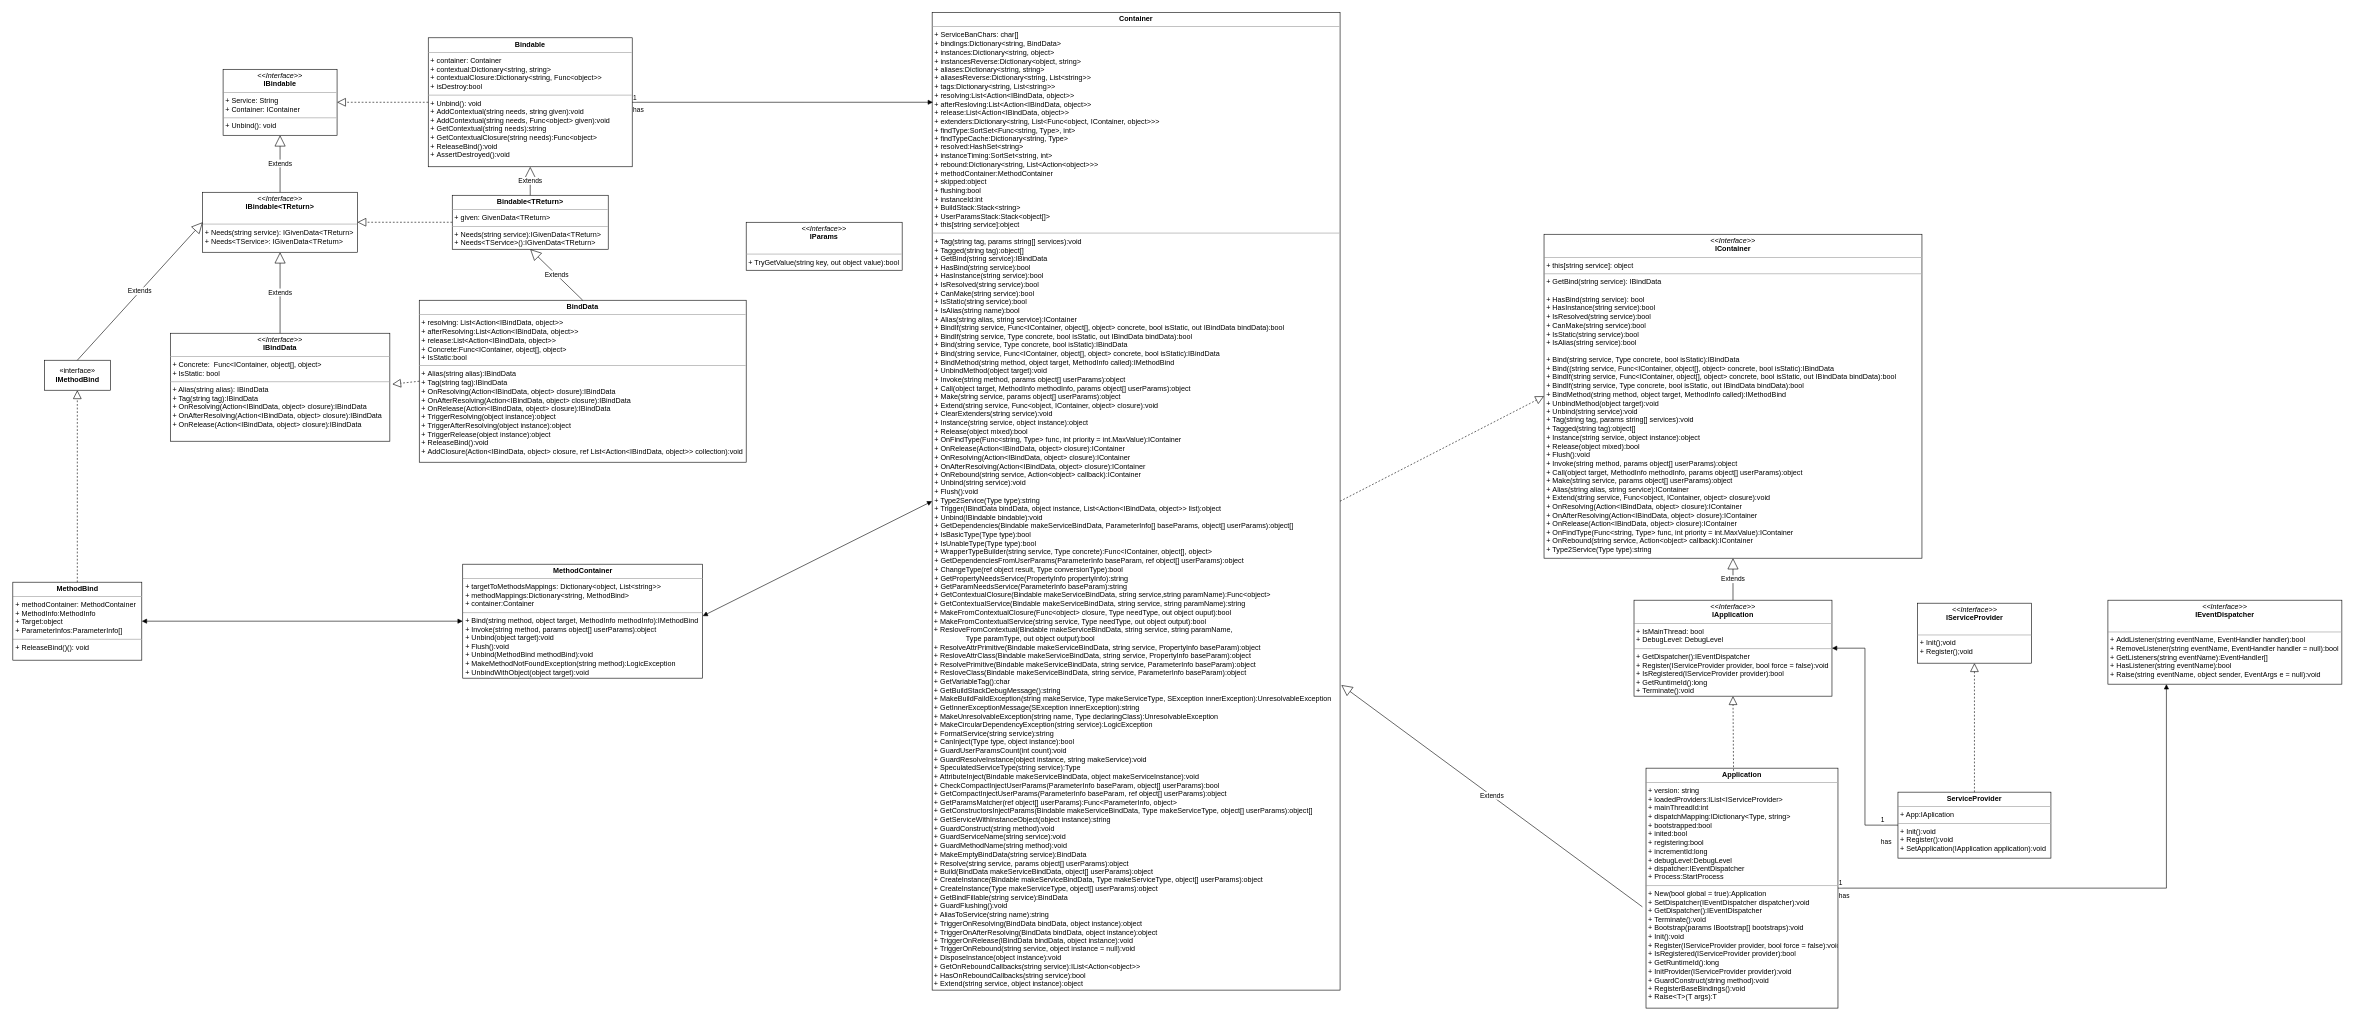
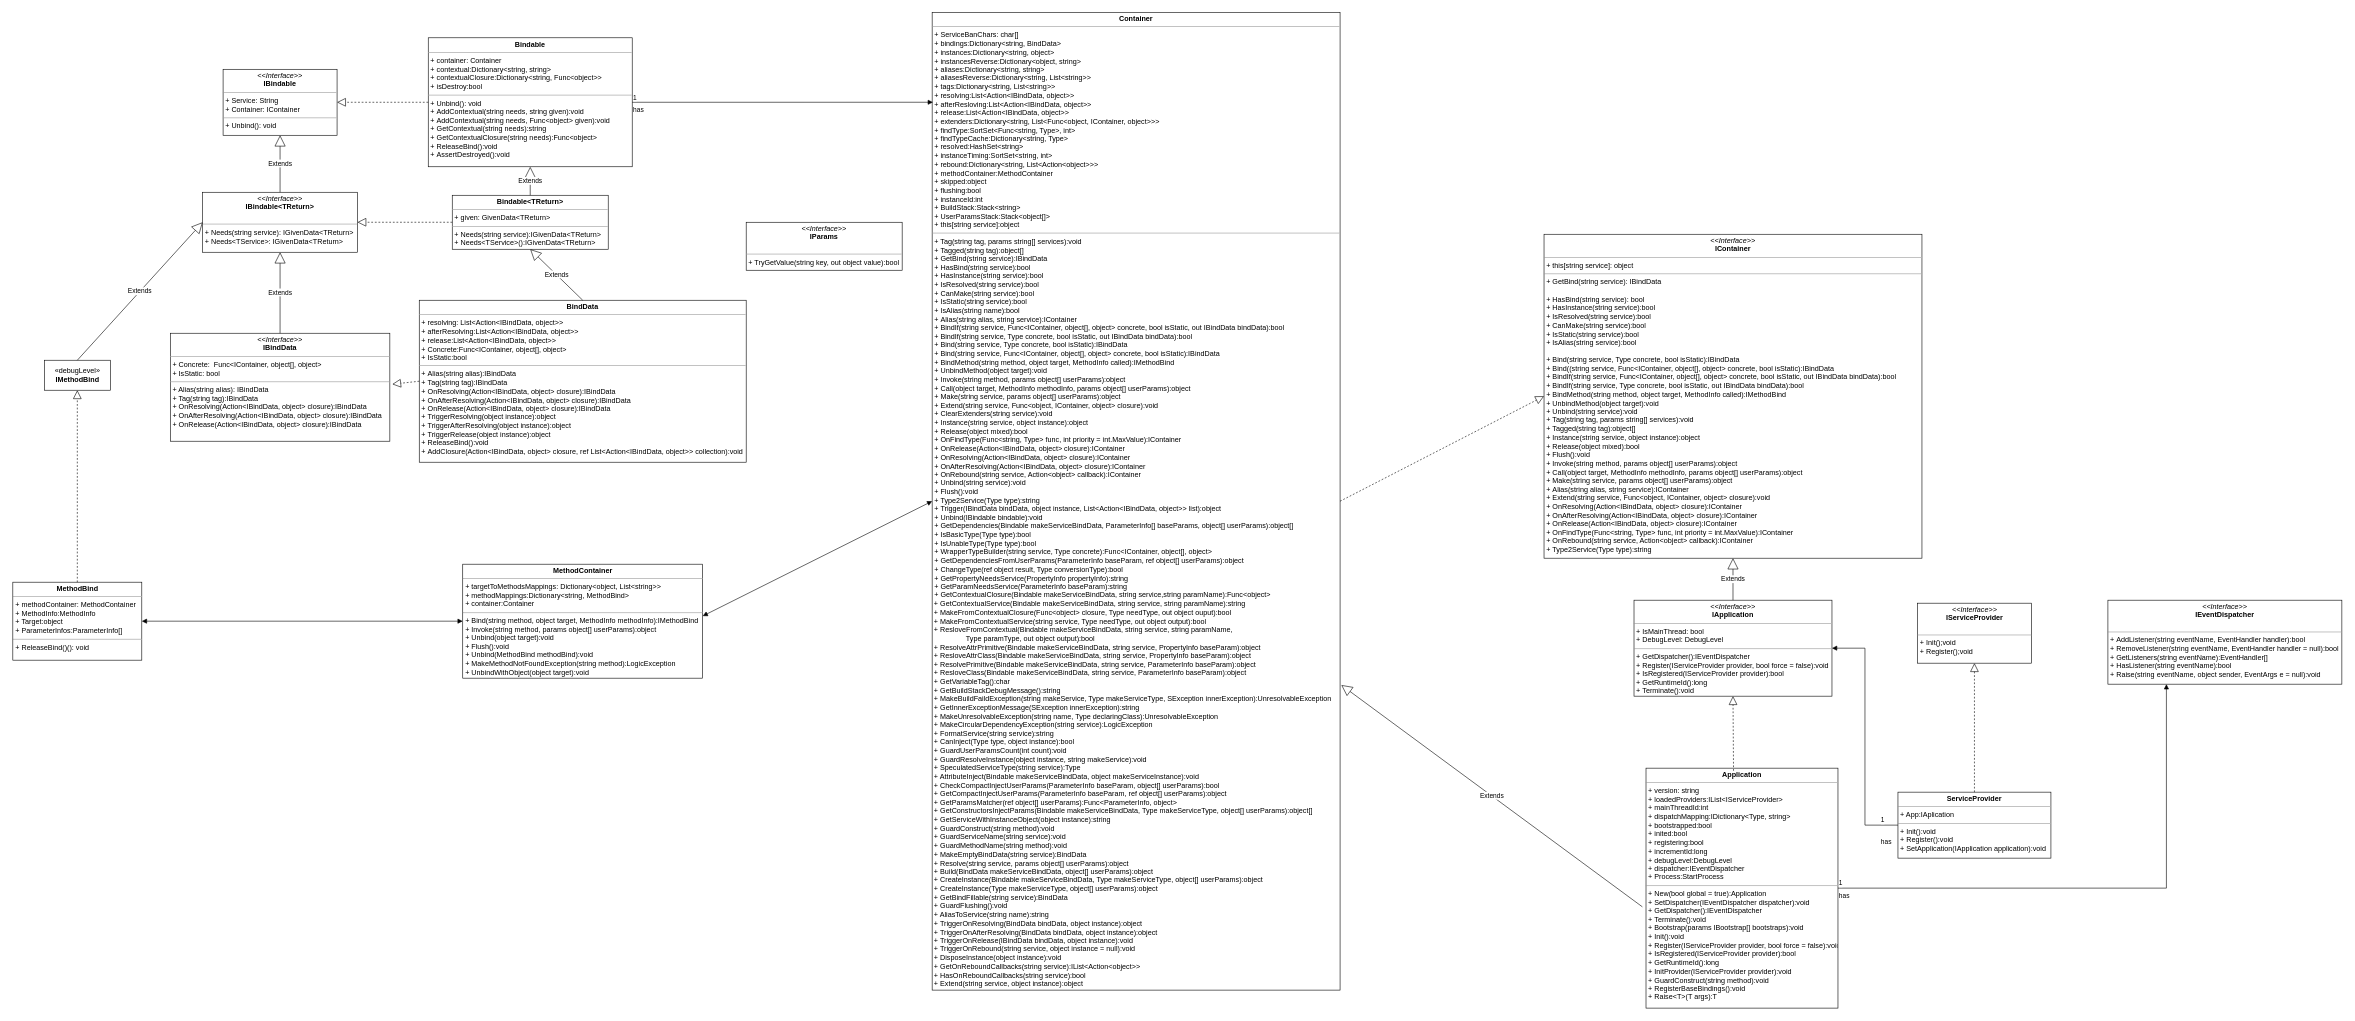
(77, 375) -> (77, 375)
